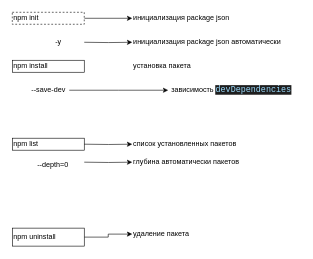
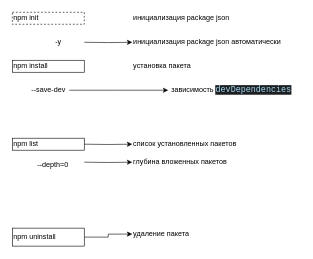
(126, 18) -> none
(190, 162) -> (182, 162)
